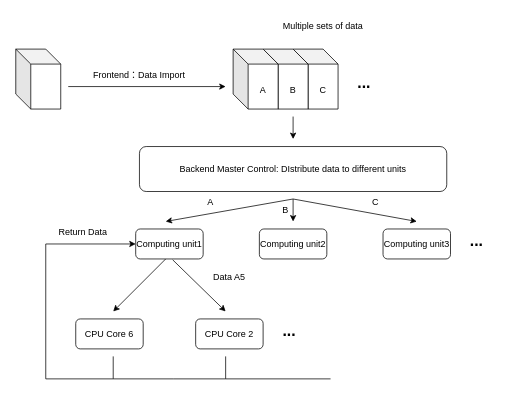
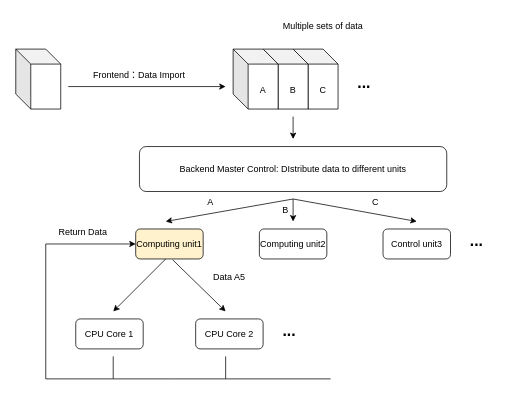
(169, 244) -> (169, 244)
(417, 244) -> (417, 244)
(109, 334) -> (109, 334)
